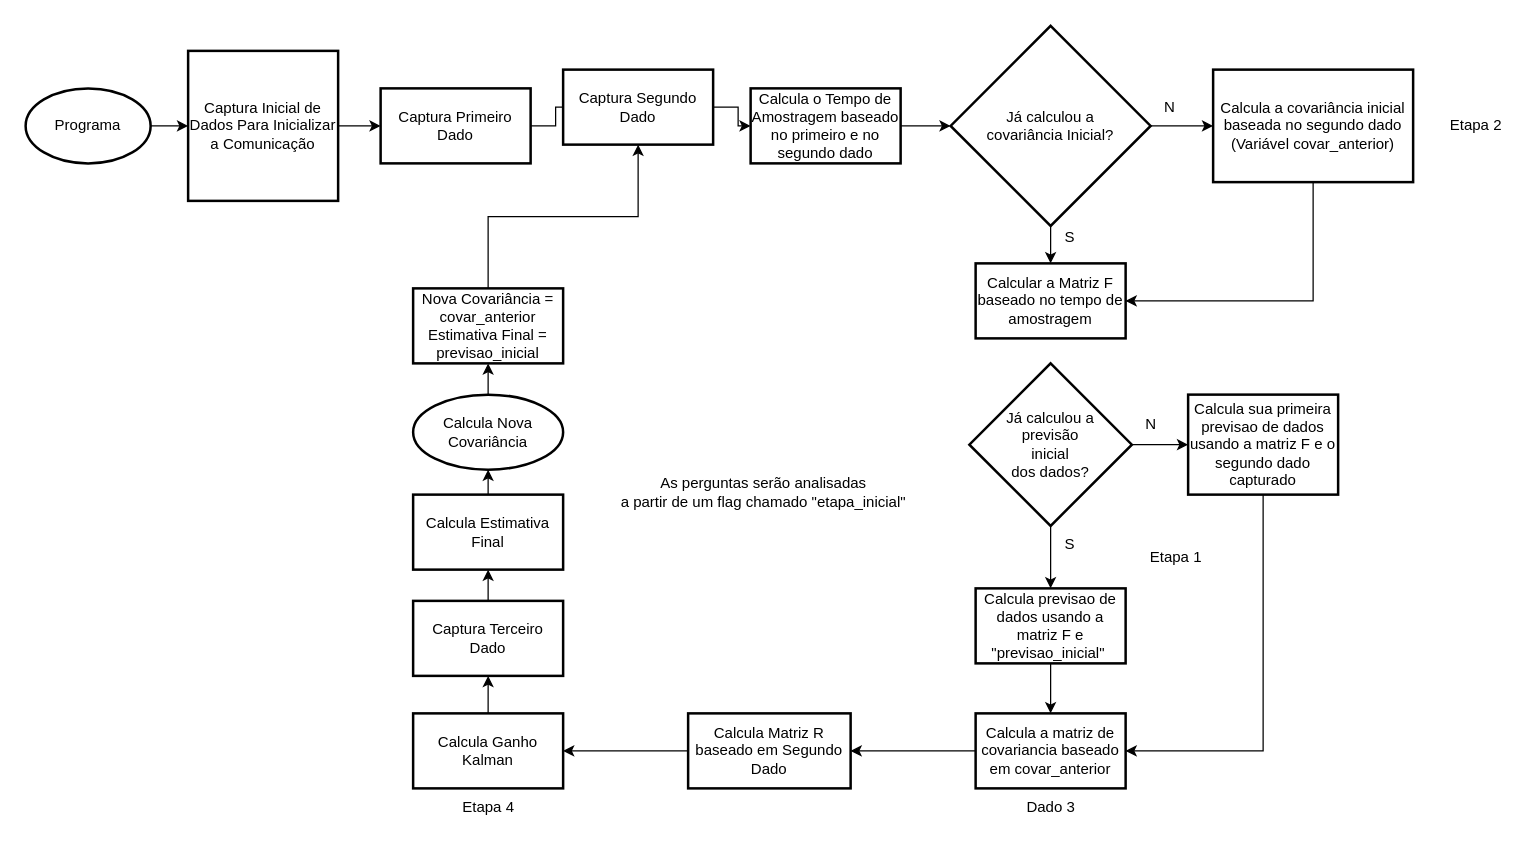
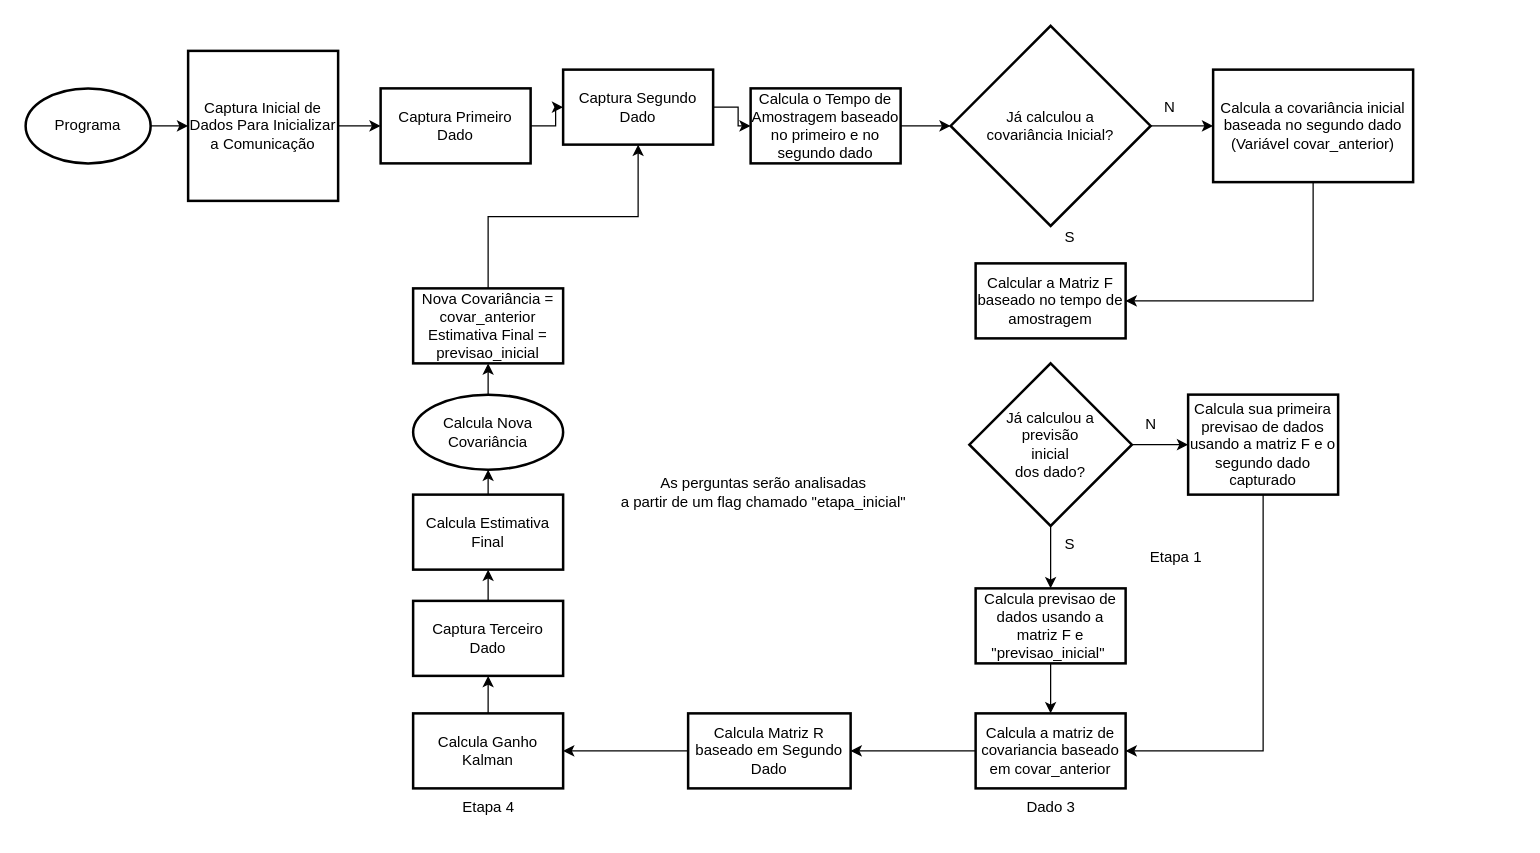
(556, 107) -> (556, 110)
(1476, 126) -> none
(1051, 240) -> none
(1051, 444) -> (1051, 444)
